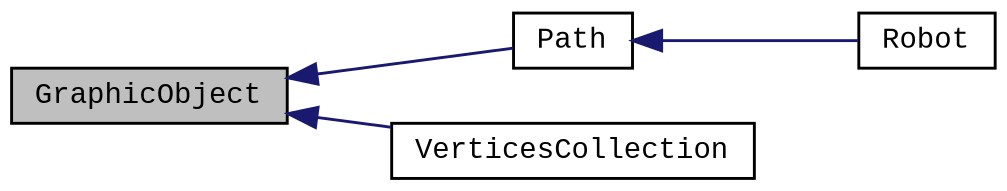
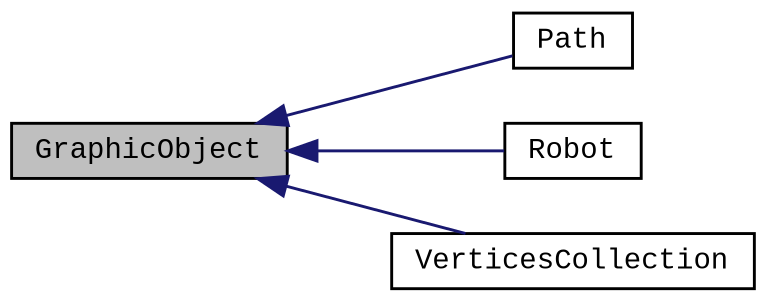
(760, 41) -> (411, 151)
